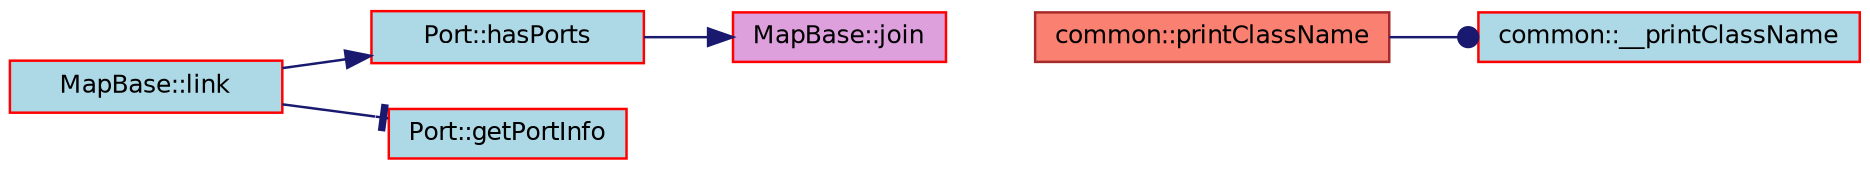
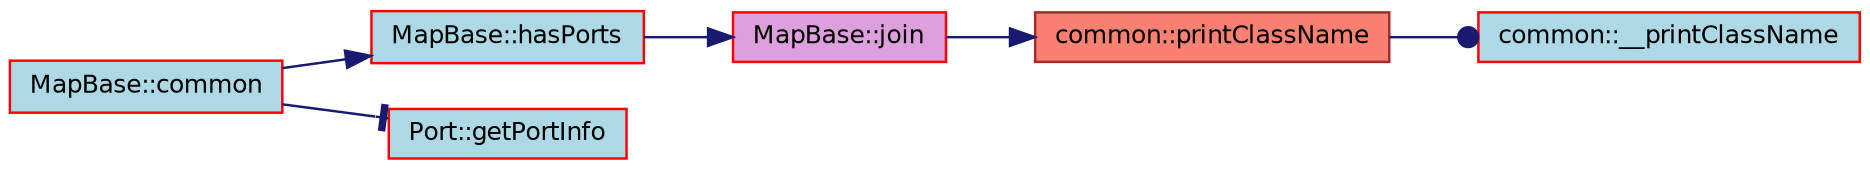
(508, 37) -> (508, 37)
none -> (978, 37)
(146, 87) -> (146, 87)
